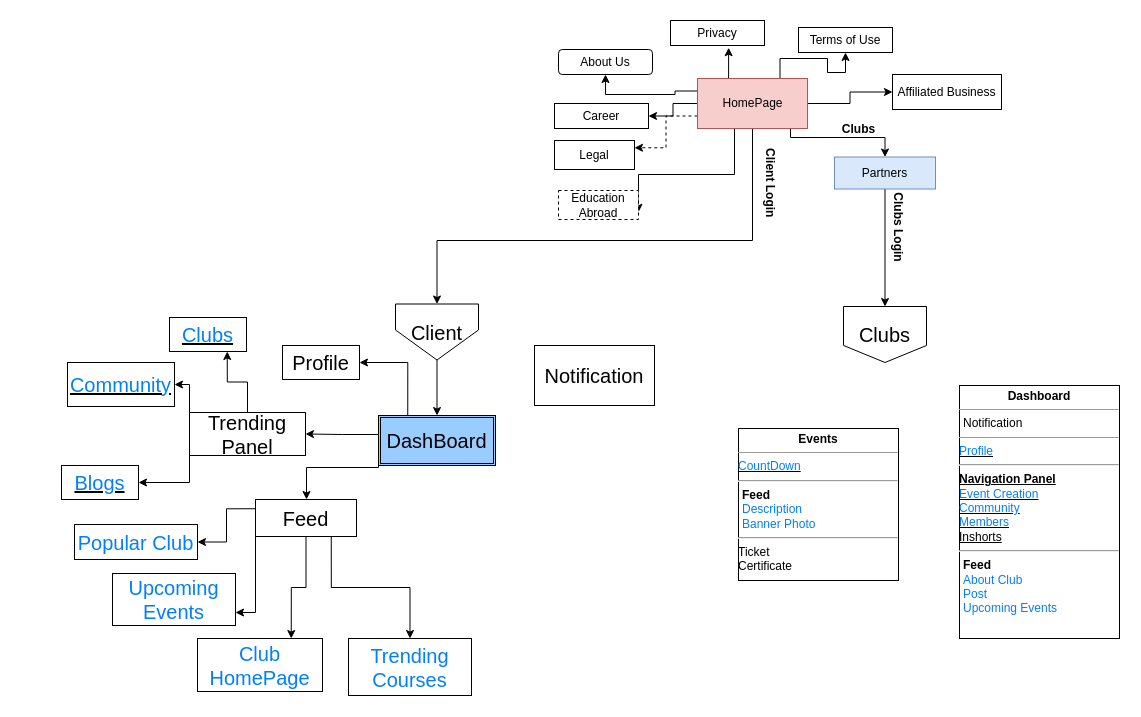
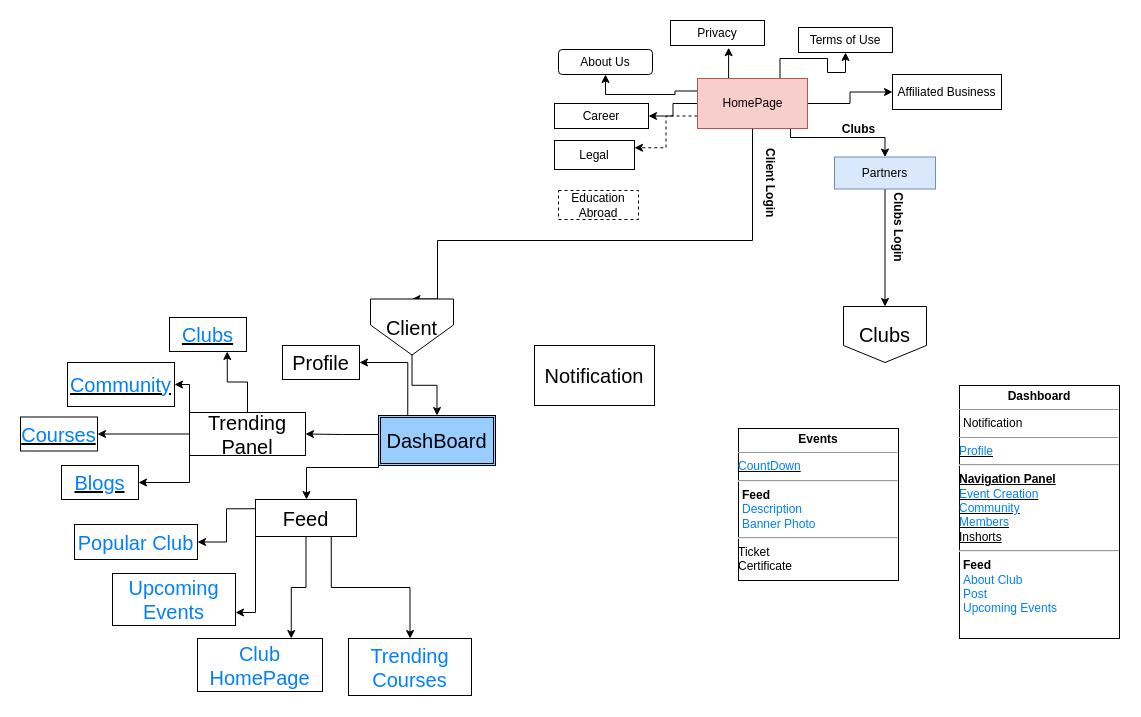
(703, 175) -> none
(437, 332) -> (412, 327)
none -> (59, 434)
none -> (147, 434)
